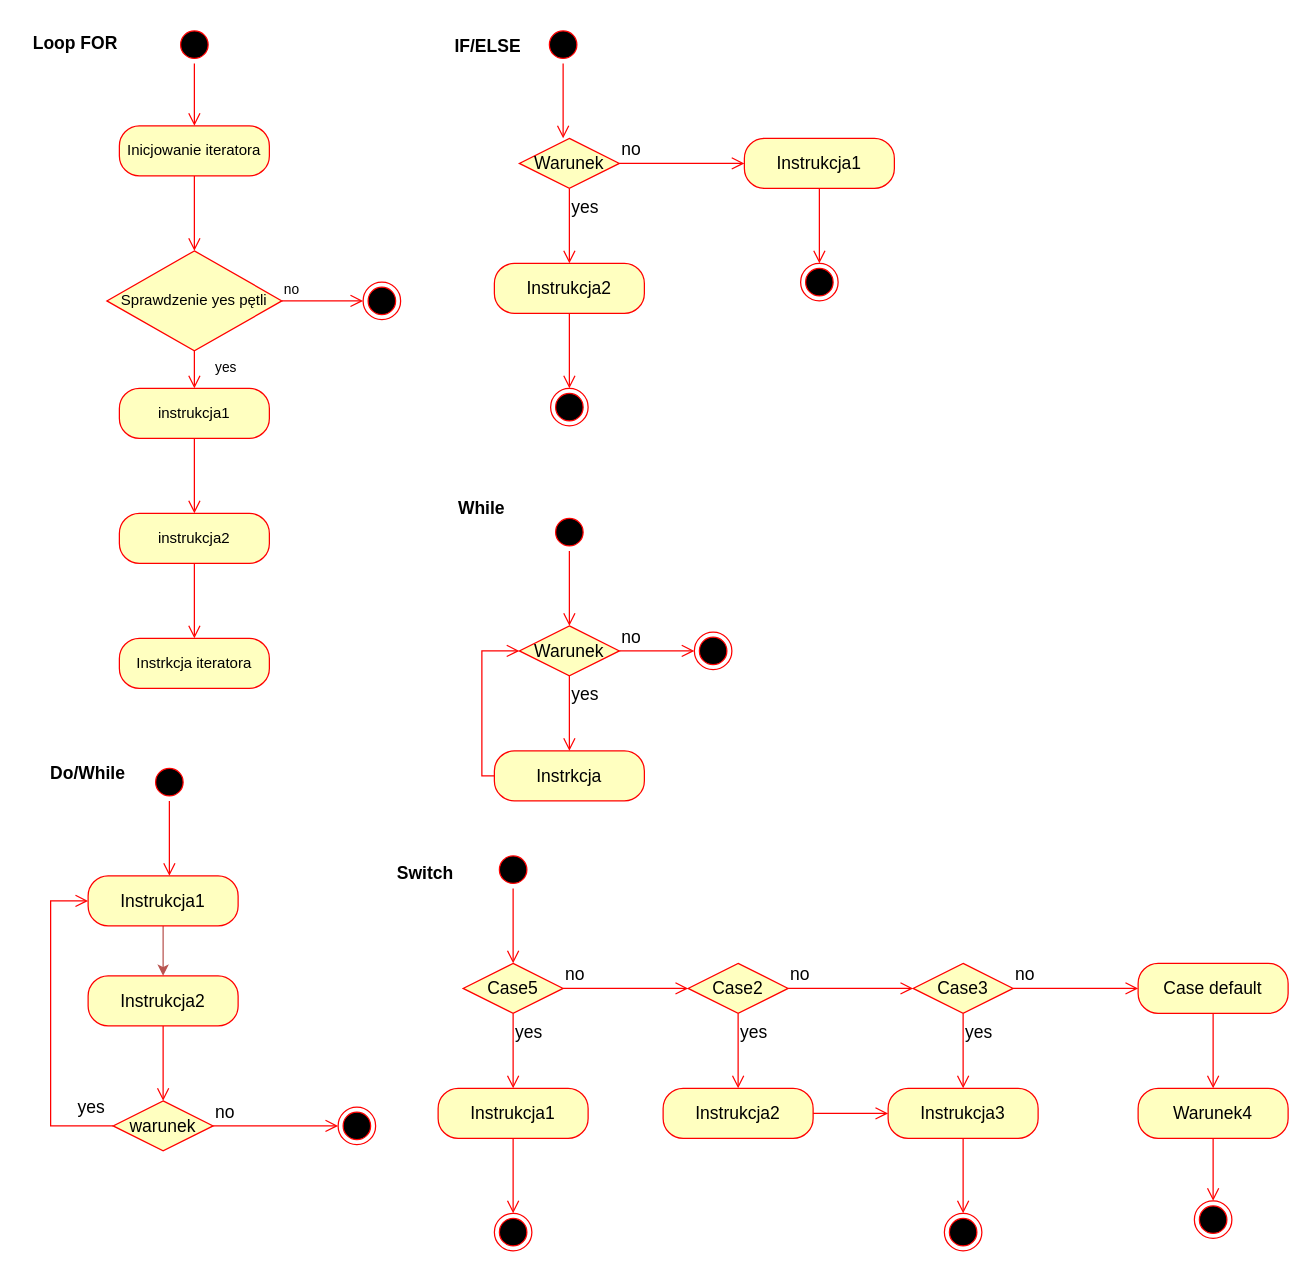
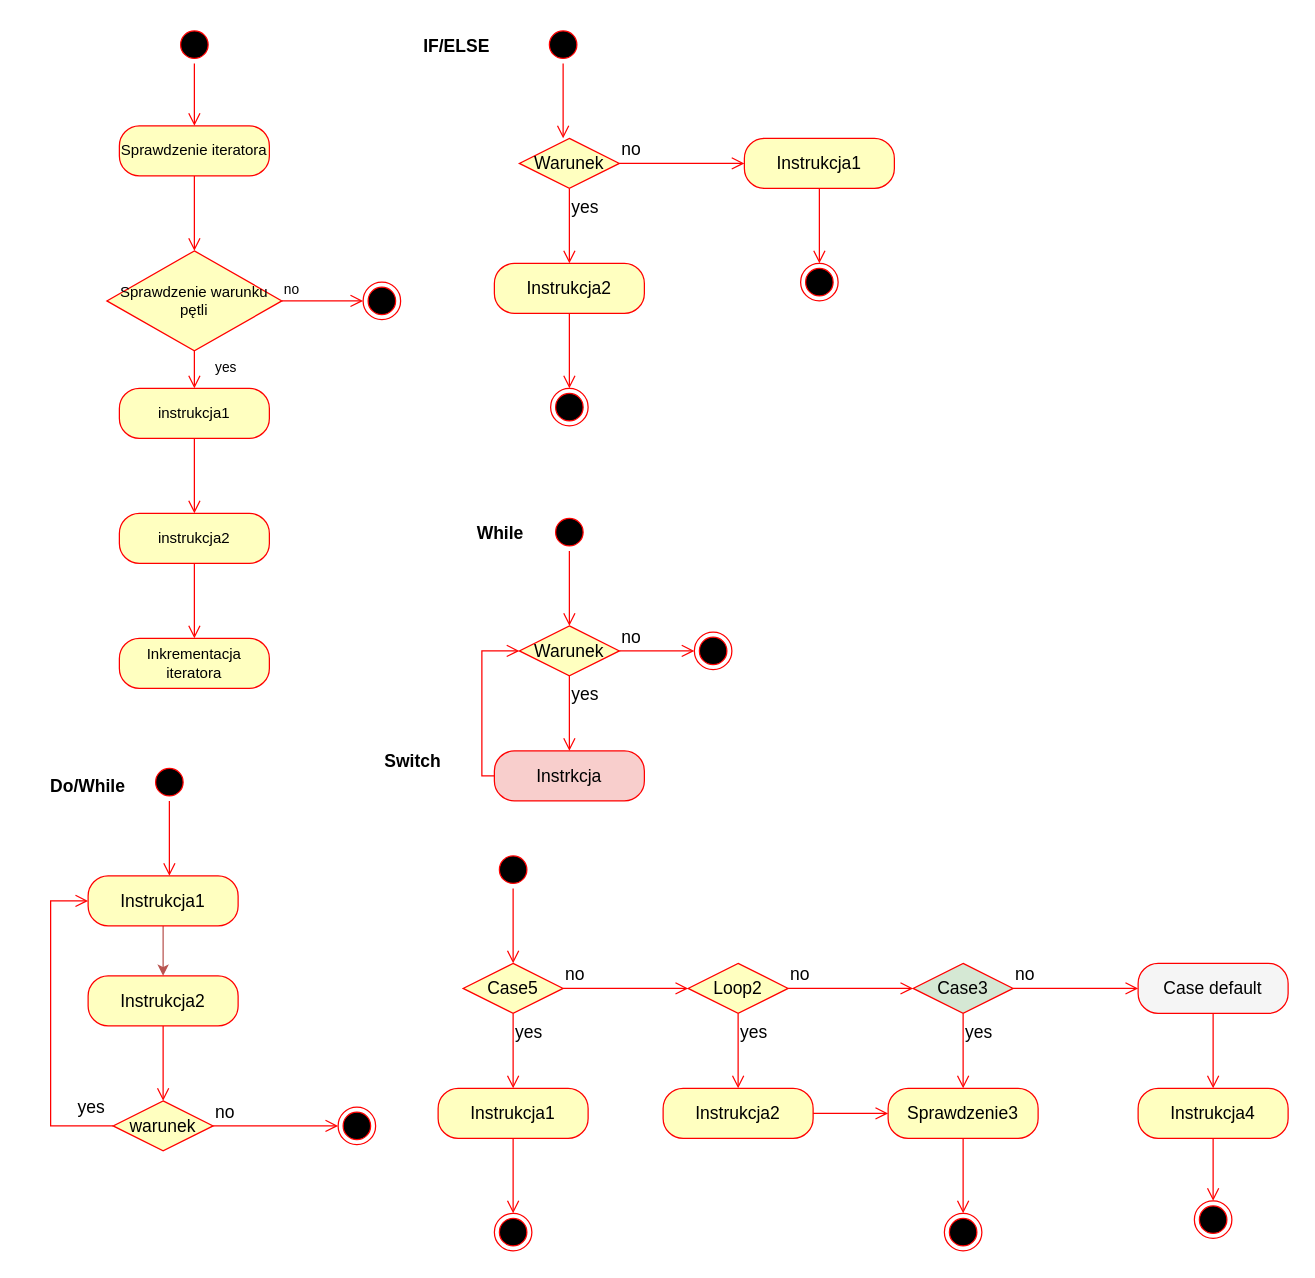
(76, 42) -> none
(488, 44) -> (457, 44)
(194, 151) -> (194, 151)
(194, 301) -> (194, 301)
(482, 507) -> (501, 532)
(194, 663) -> (194, 663)
(88, 772) -> (88, 784)
(569, 776) -> (569, 776)
(426, 872) -> (413, 759)
(738, 988) -> (738, 988)
(963, 988) -> (963, 988)
(1213, 988) -> (1213, 988)
(963, 1113) -> (963, 1113)
(1213, 1113) -> (1213, 1113)
